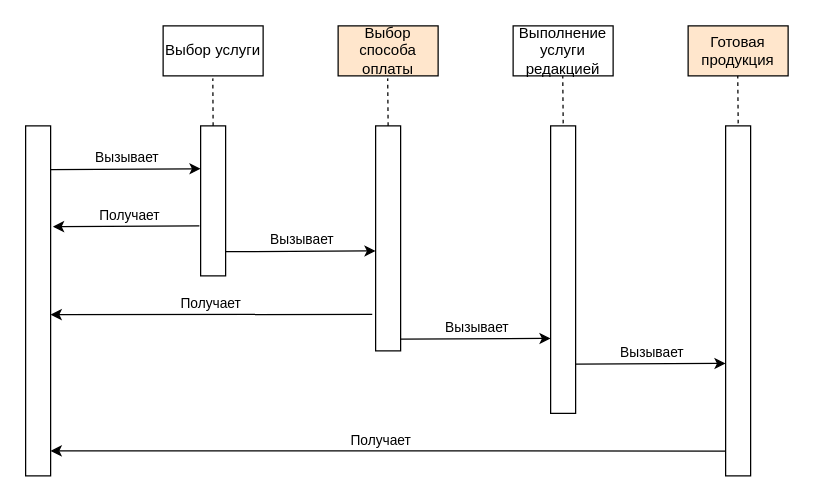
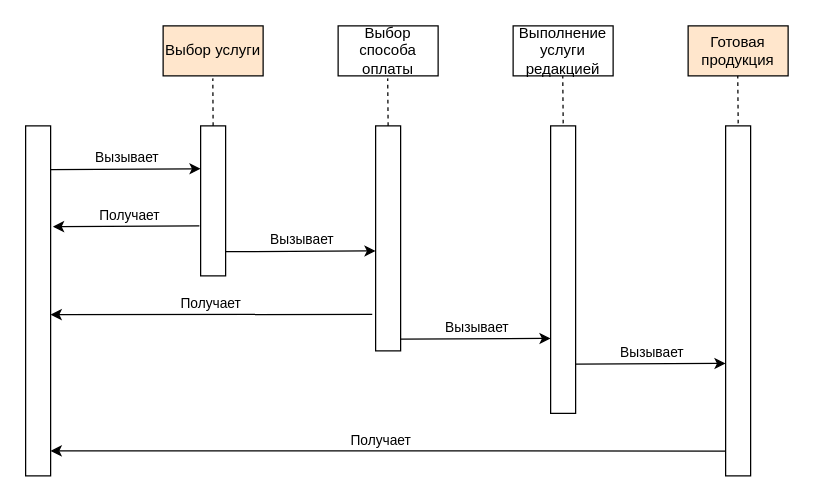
(213, 51) -> (213, 51)
(388, 51) -> (388, 51)
